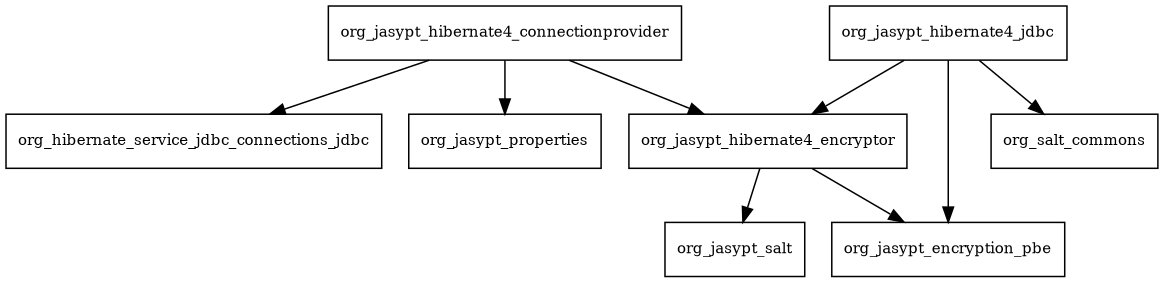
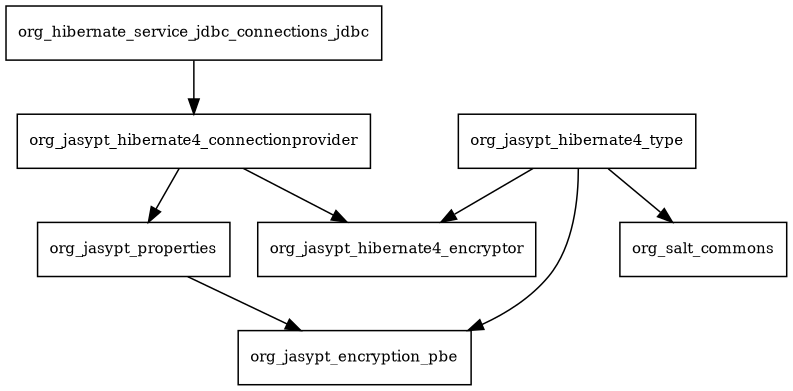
(948, 33) -> (577, 141)
(357, 85) -> (194, 80)
(851, 191) -> (237, 300)
(735, 249) -> none
